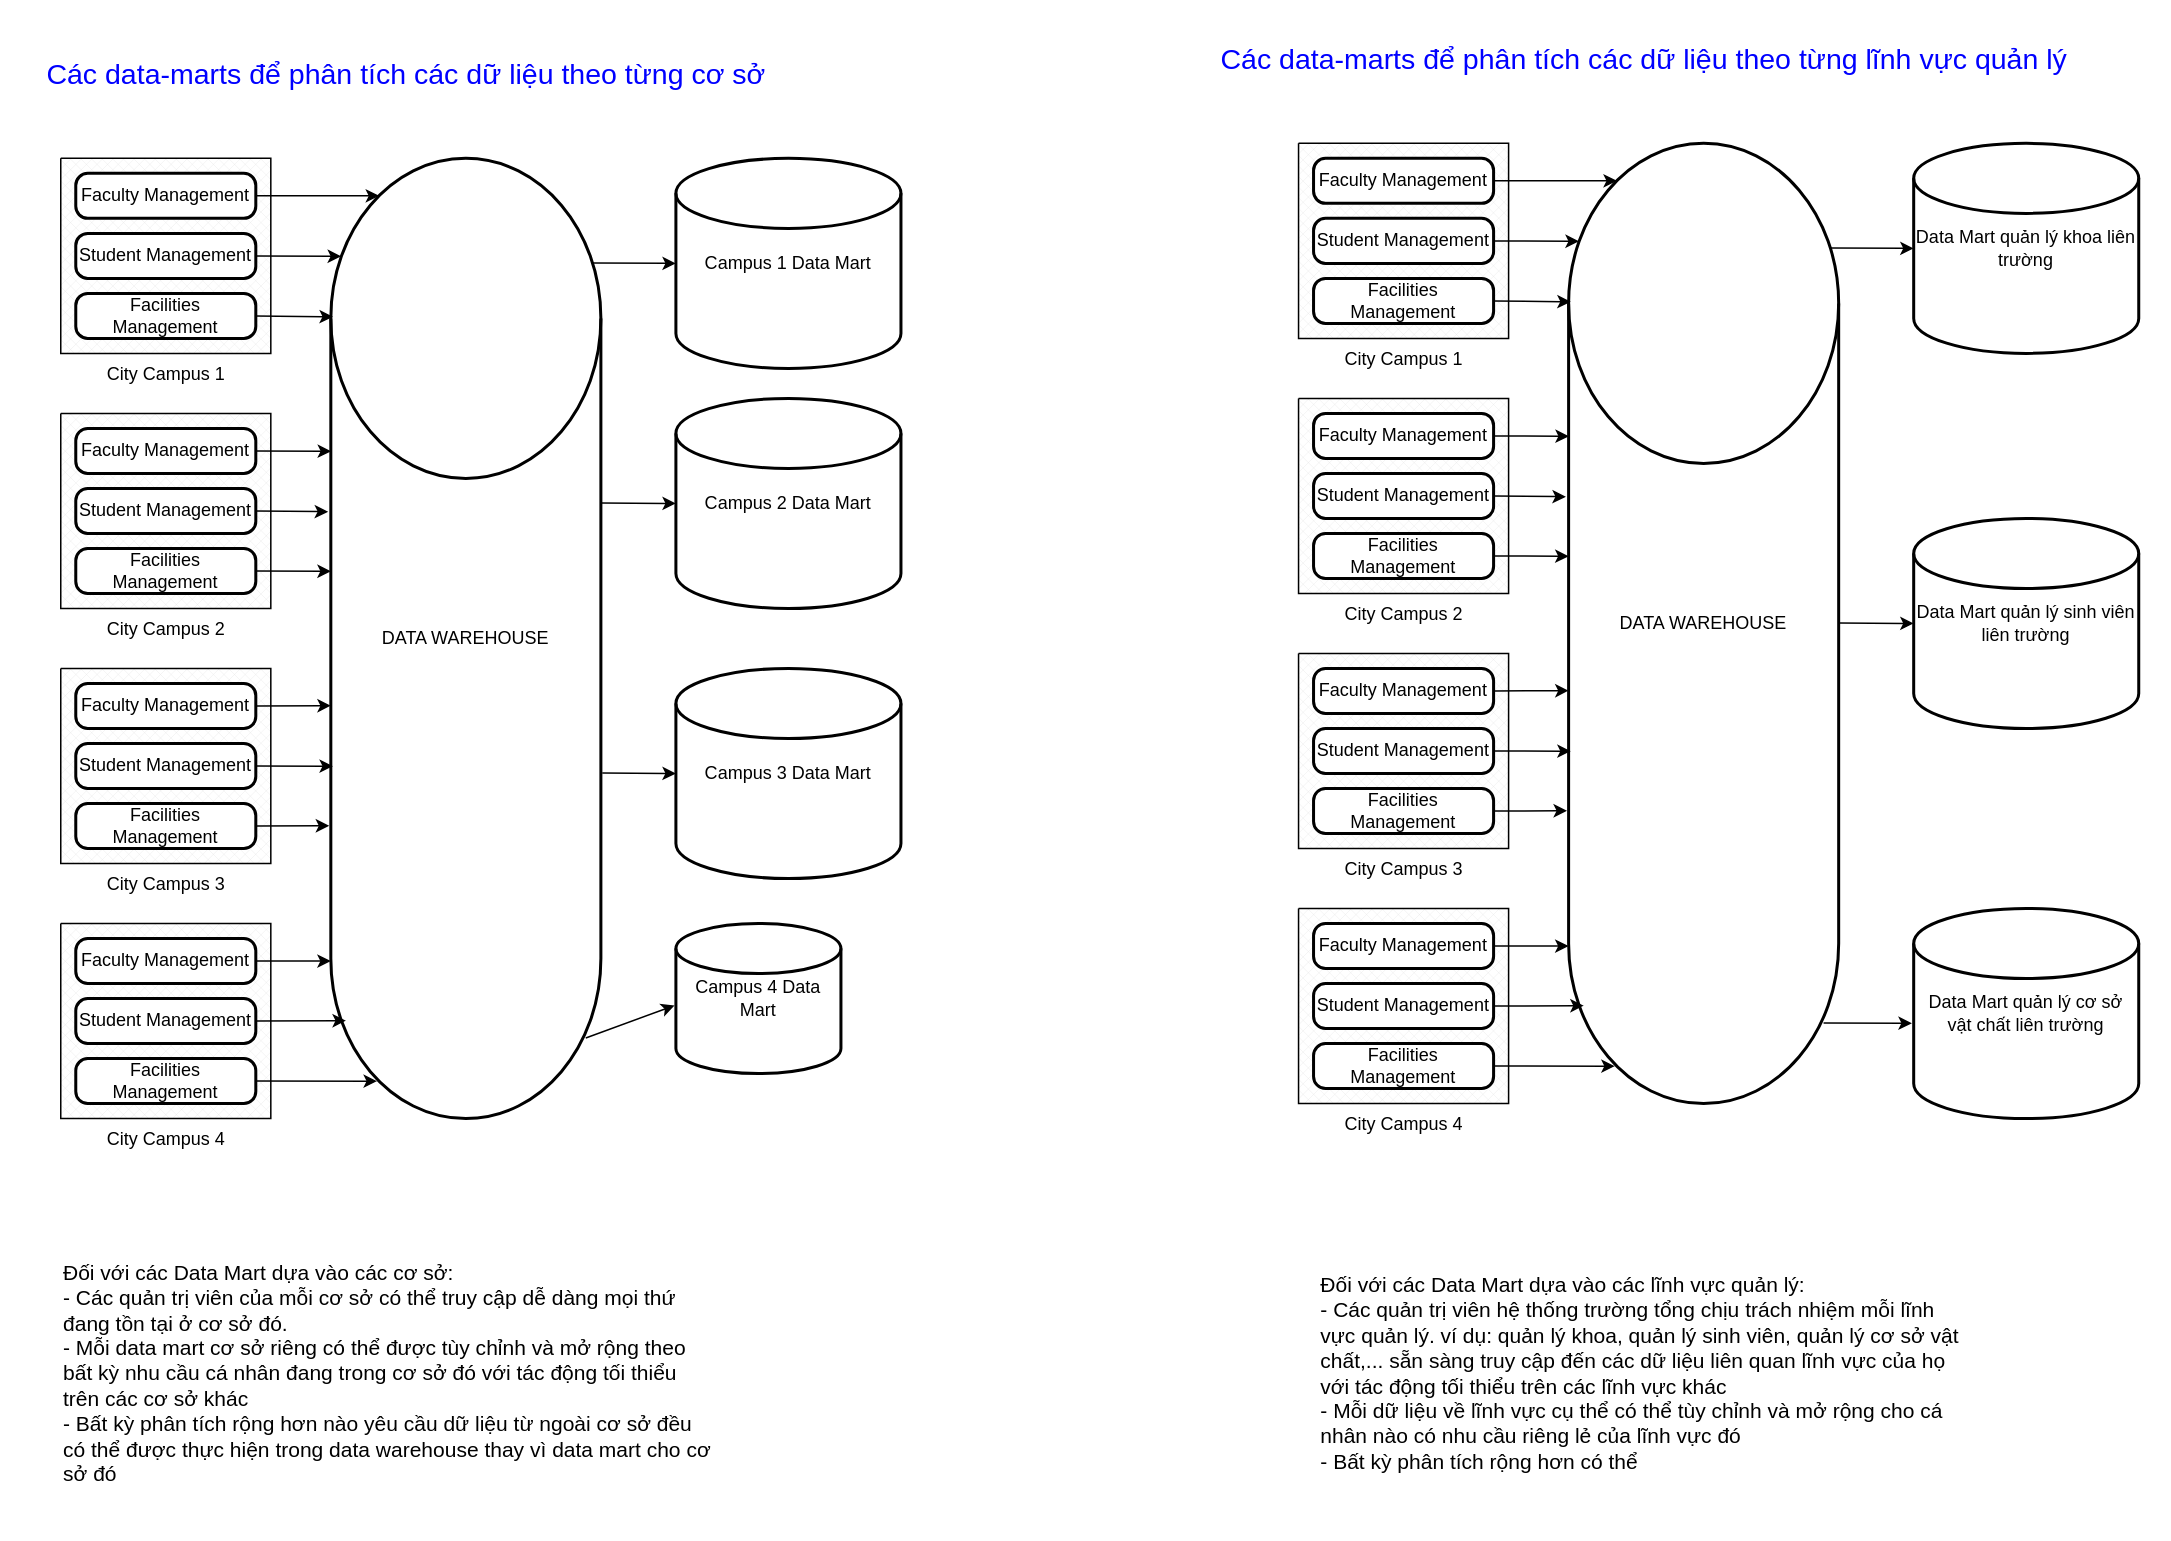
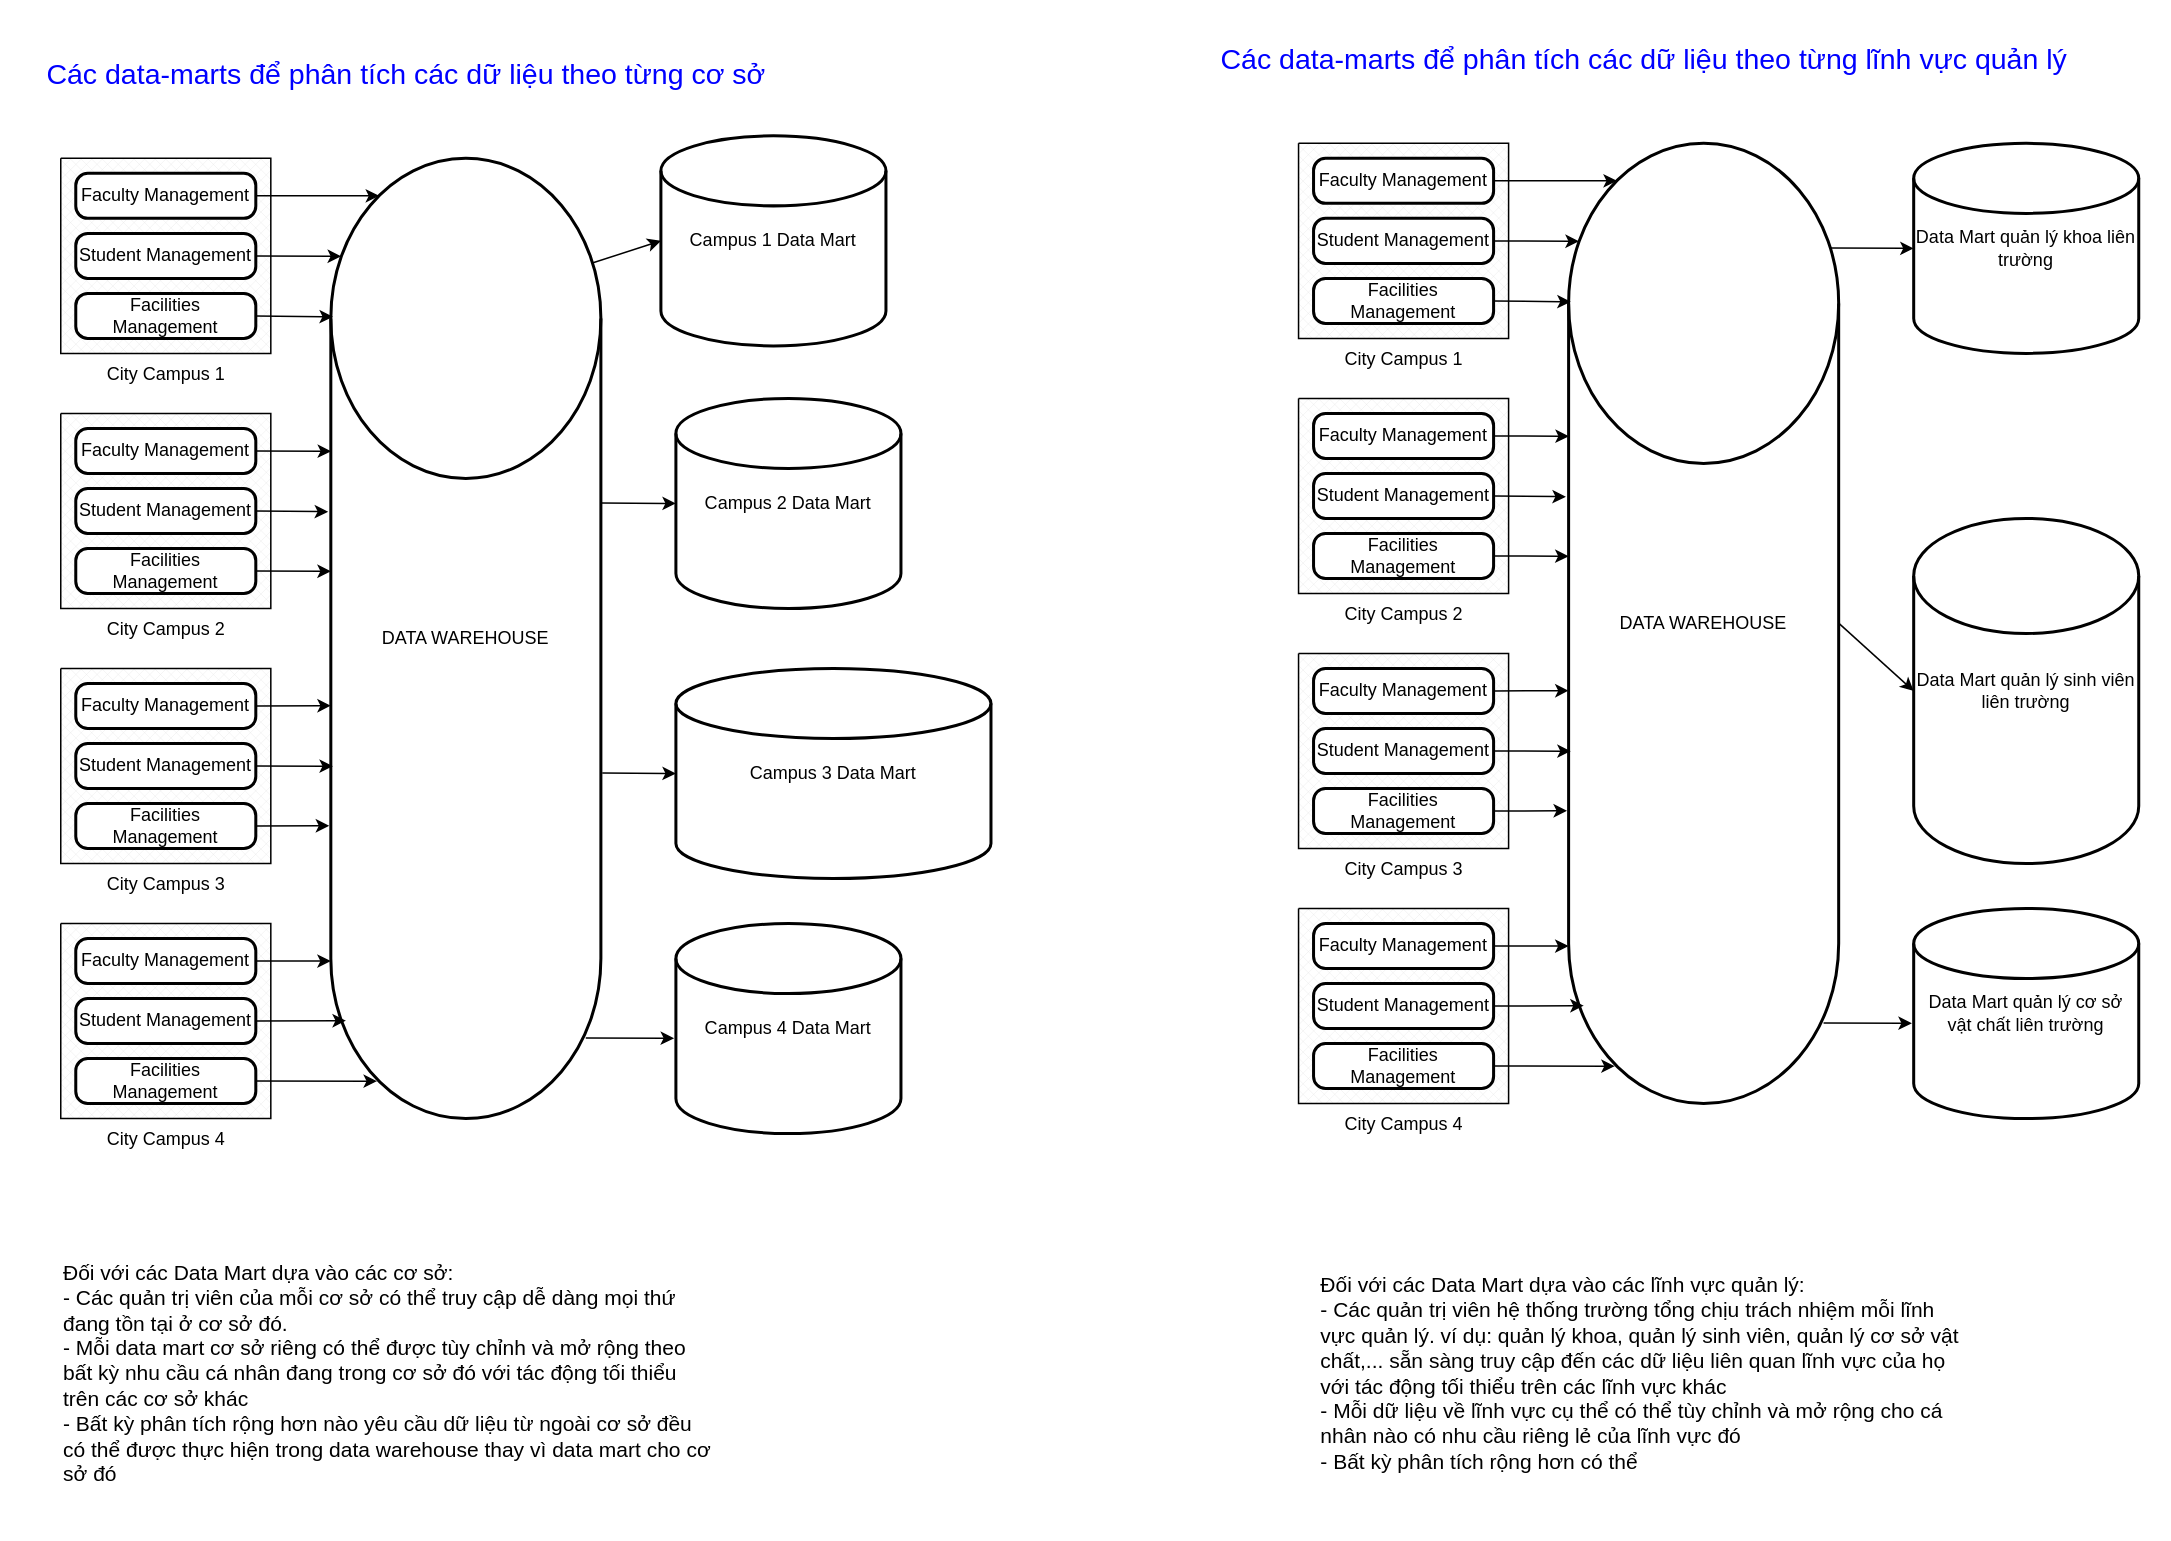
(788, 263) -> (773, 241)
(2026, 623) -> (2026, 691)
(788, 773) -> (833, 773)
(758, 998) -> (788, 1028)
